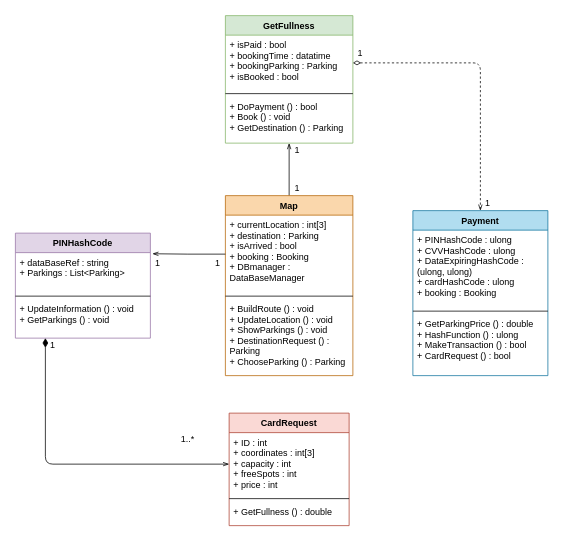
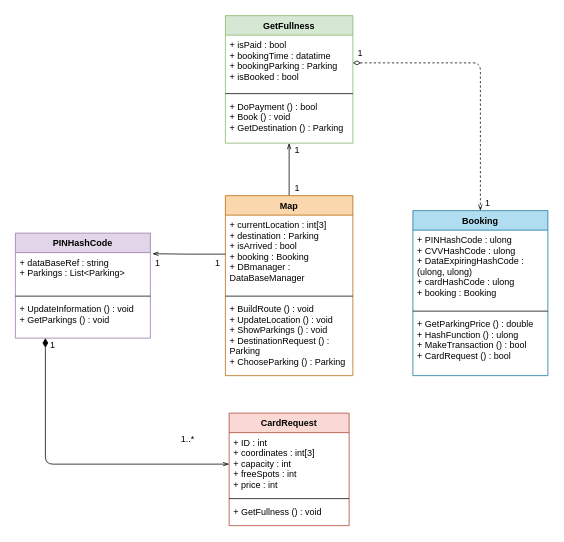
(480, 221) -> (480, 221)
(287, 512) -> (282, 512)
